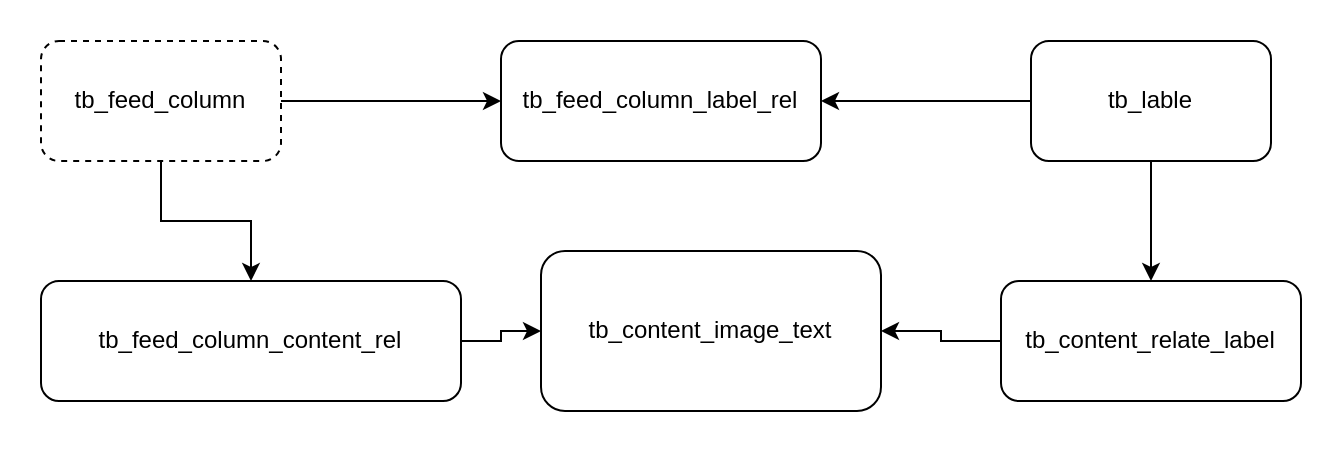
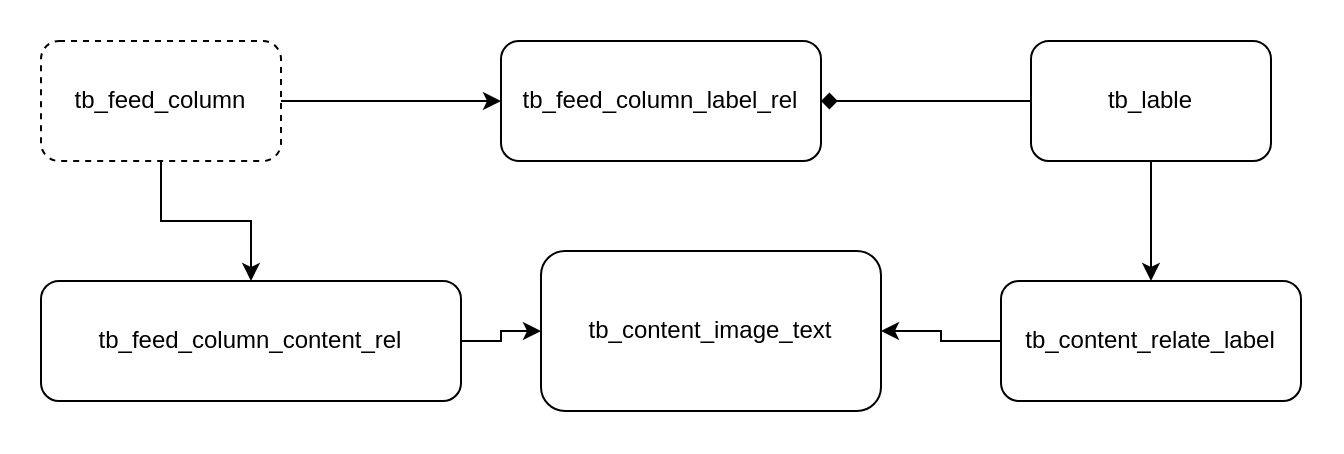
(836, 101) -> (837, 101)
